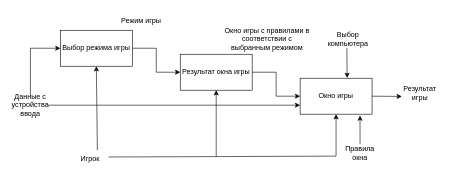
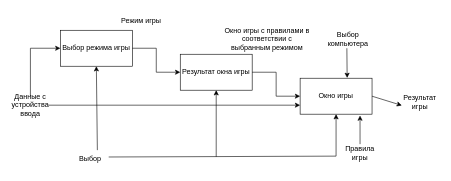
(420, 93) -> (420, 102)
(360, 153) -> (360, 153)
(90, 159) -> (90, 159)
